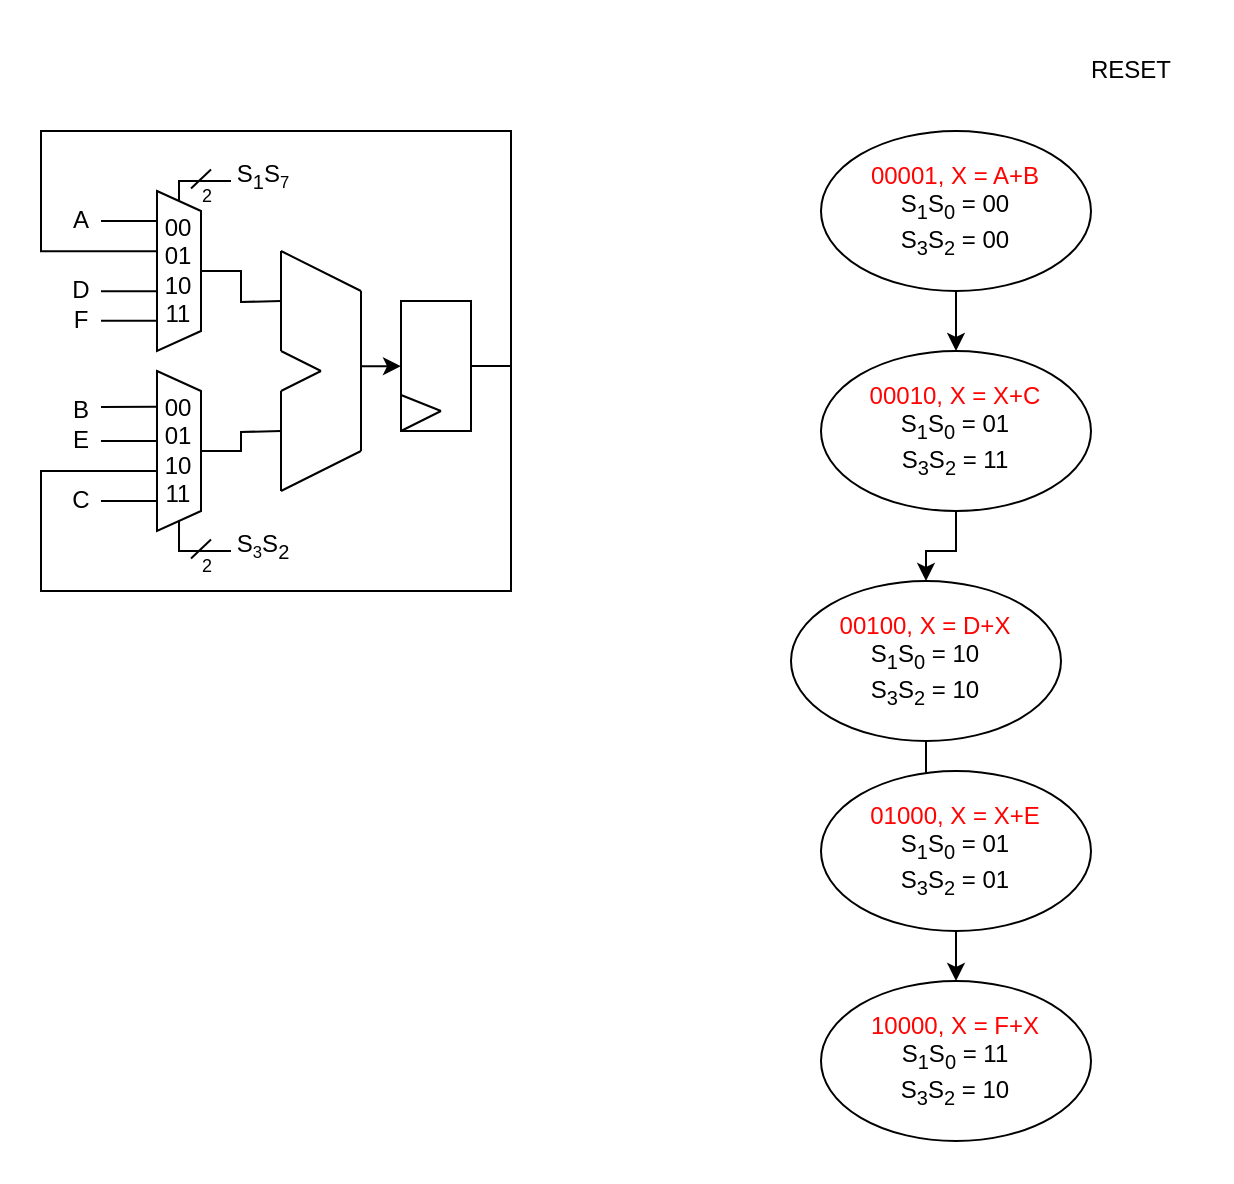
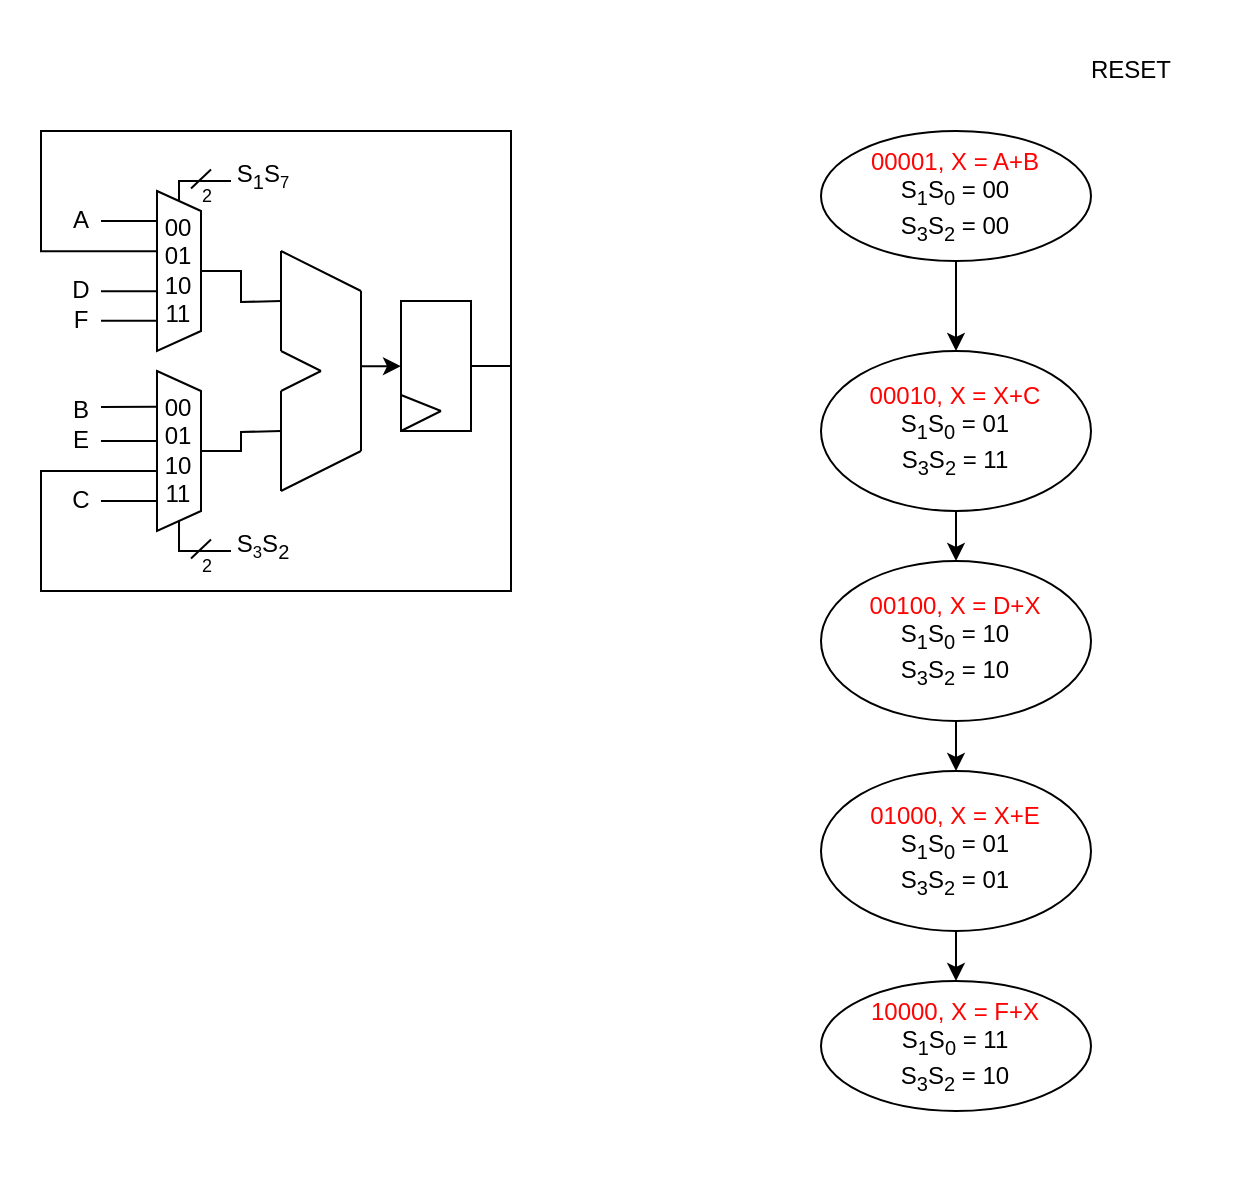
(956, 211) -> (956, 196)
(926, 661) -> (956, 641)
(956, 1061) -> (956, 1046)
